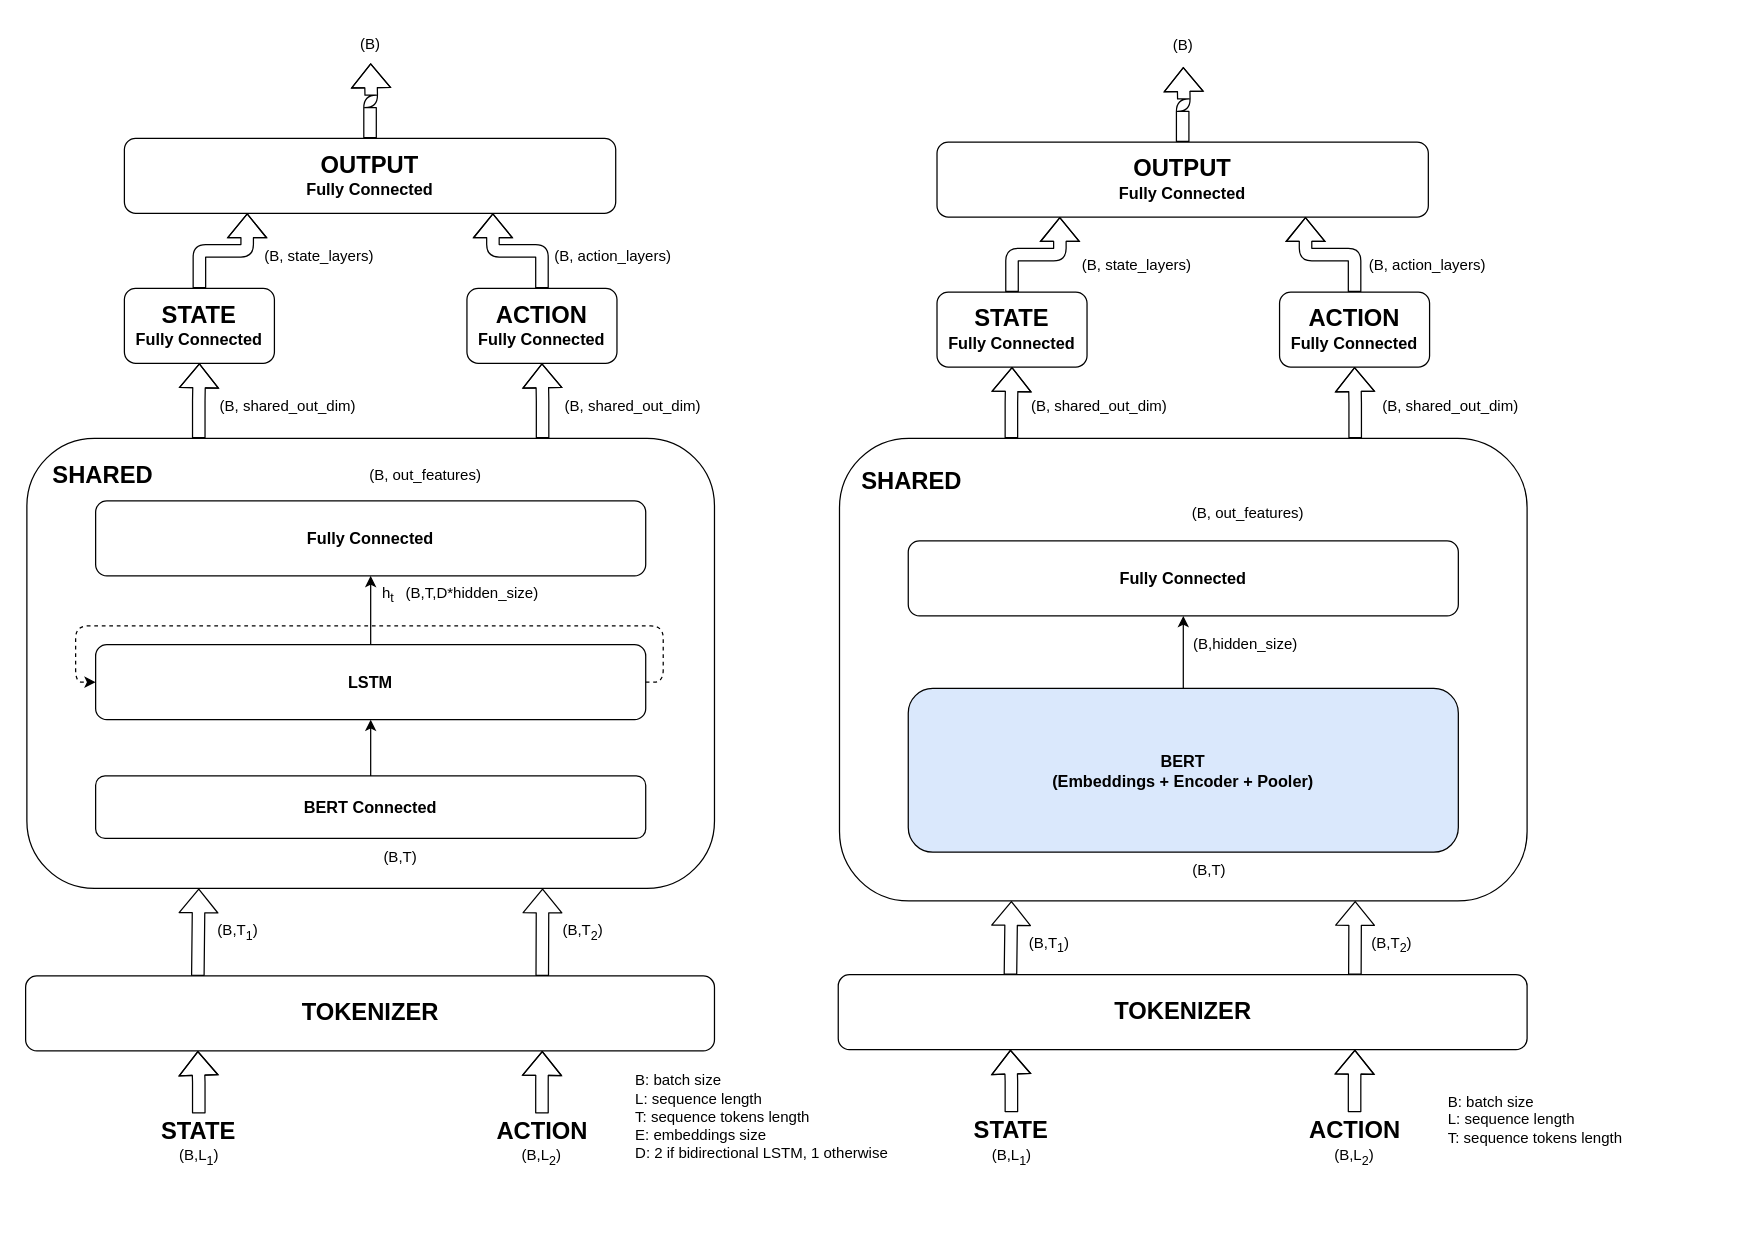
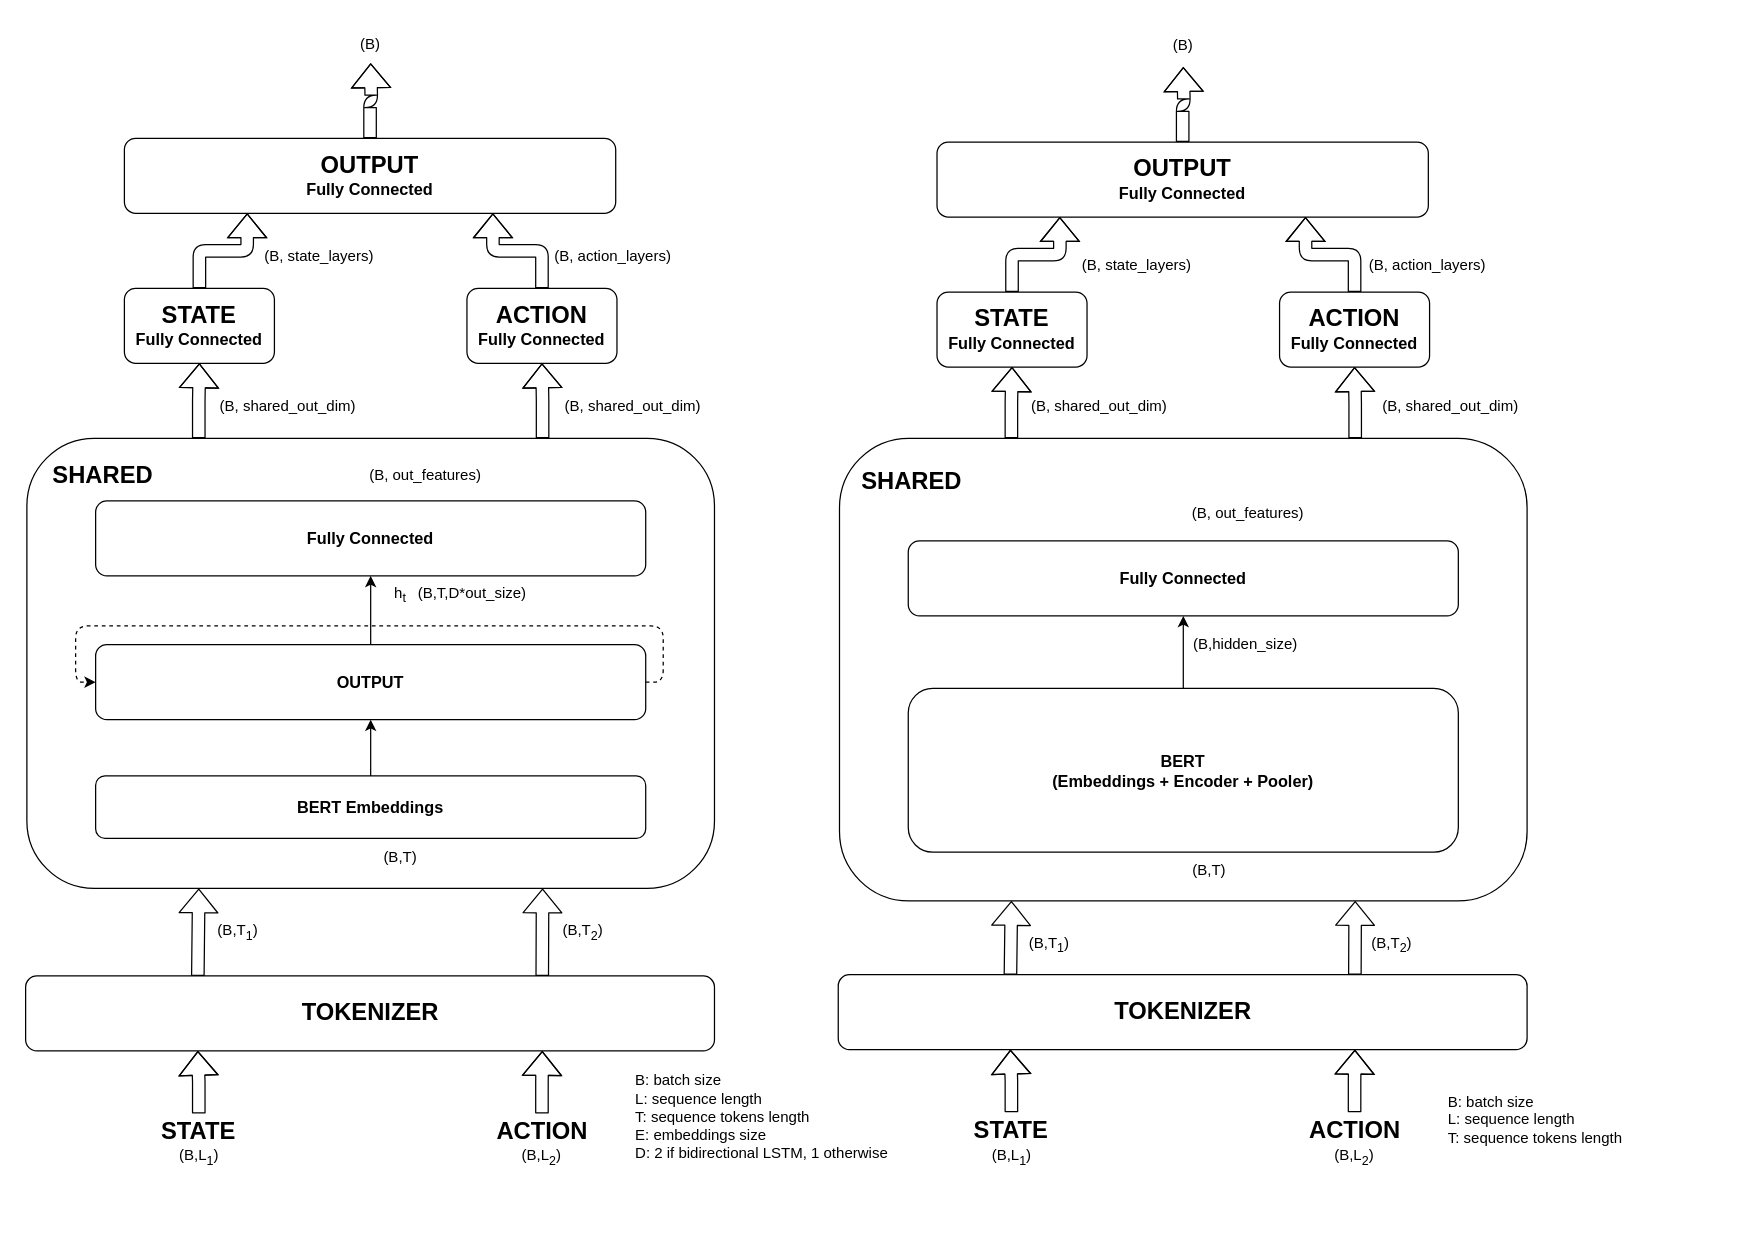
(461, 594) -> (461, 594)
(371, 682) -> (371, 682)
(1183, 770) -> (1183, 770)
(371, 807) -> (371, 807)
